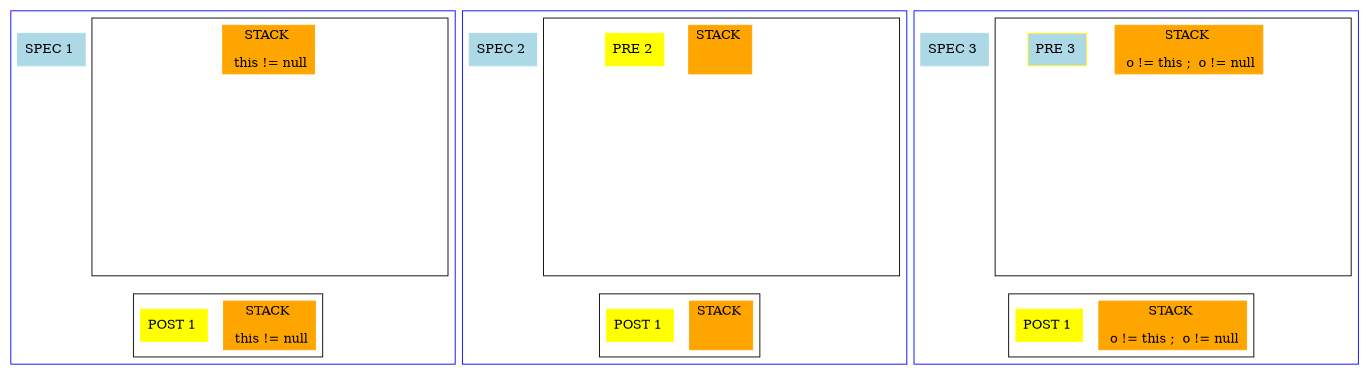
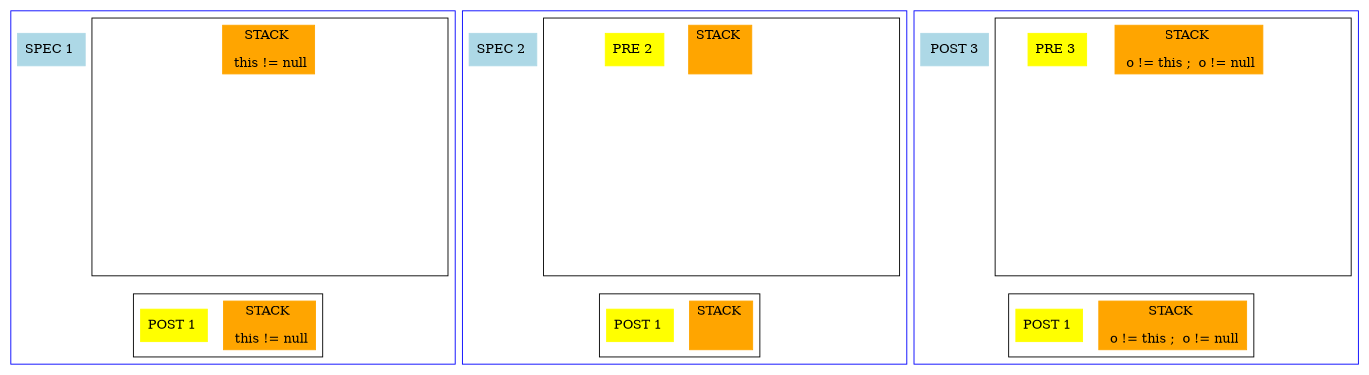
(955, 50) -> (955, 50)
(1057, 50) -> (1057, 50)
